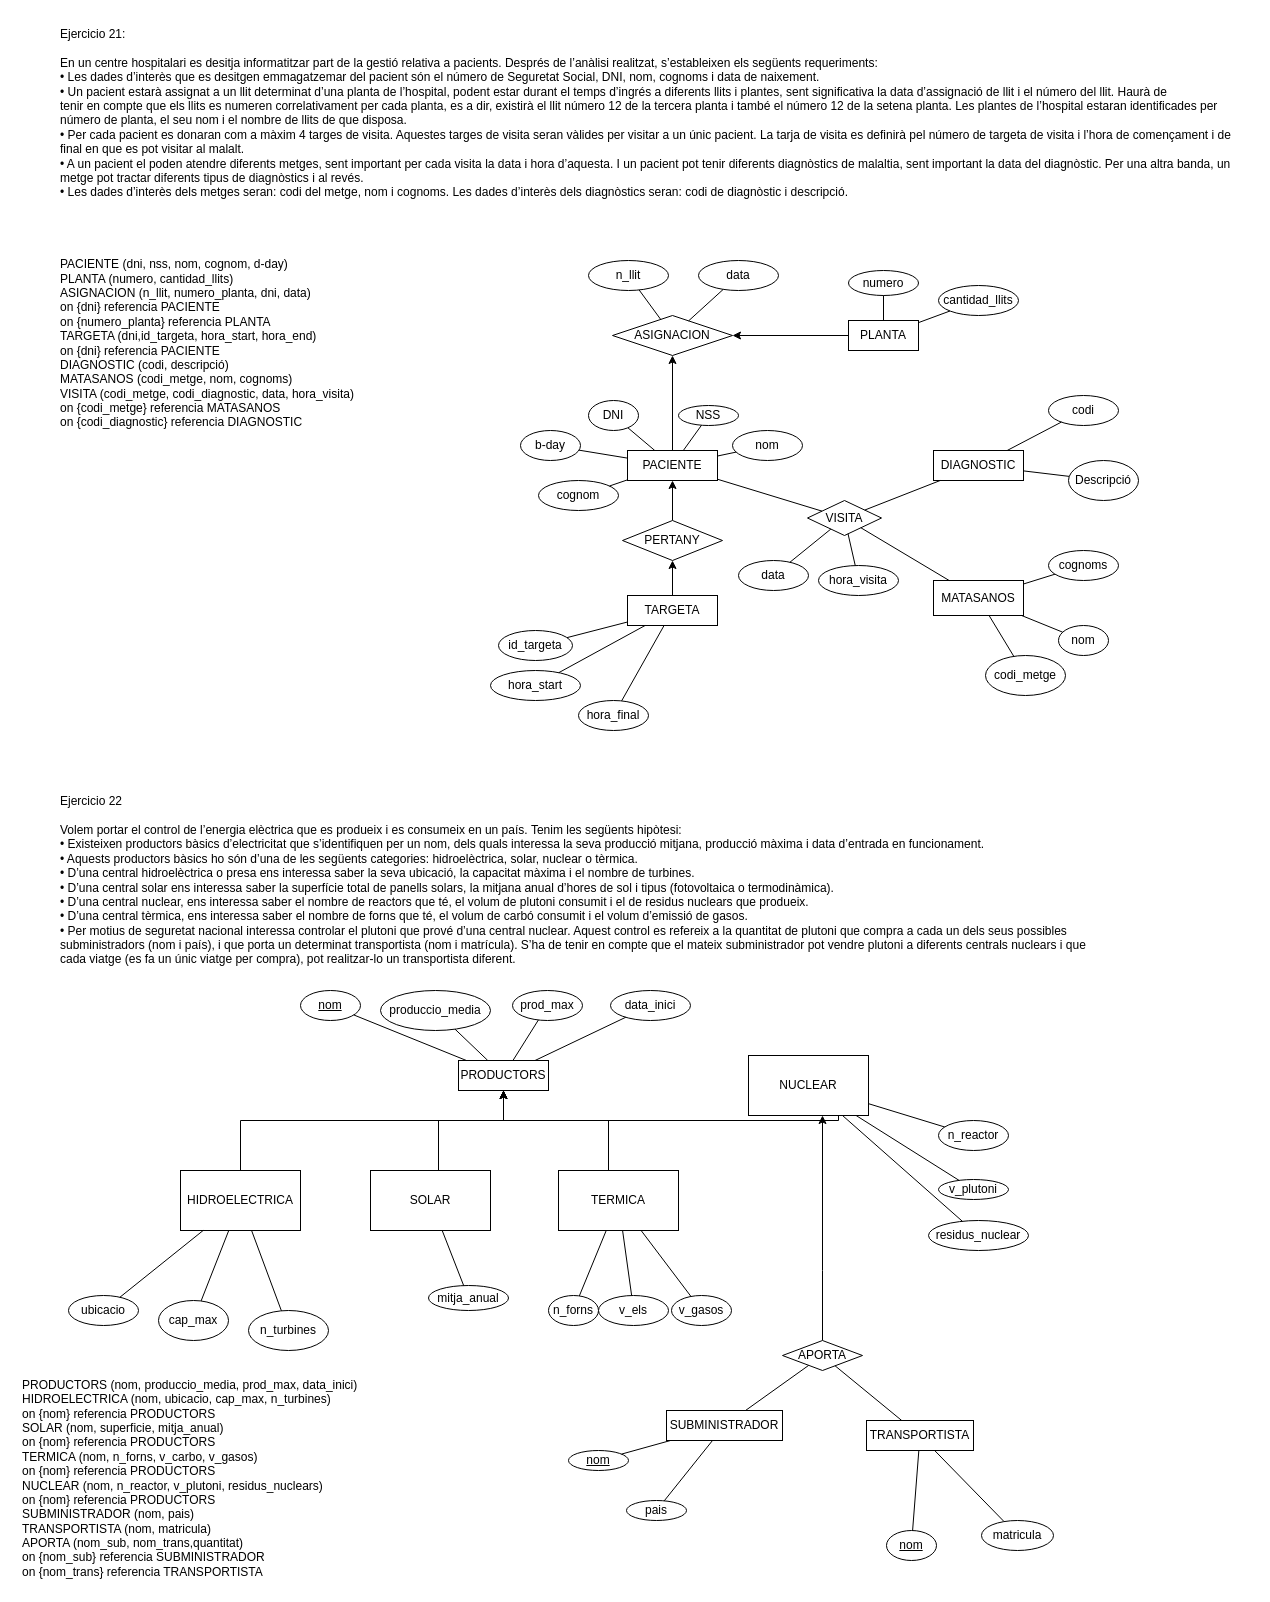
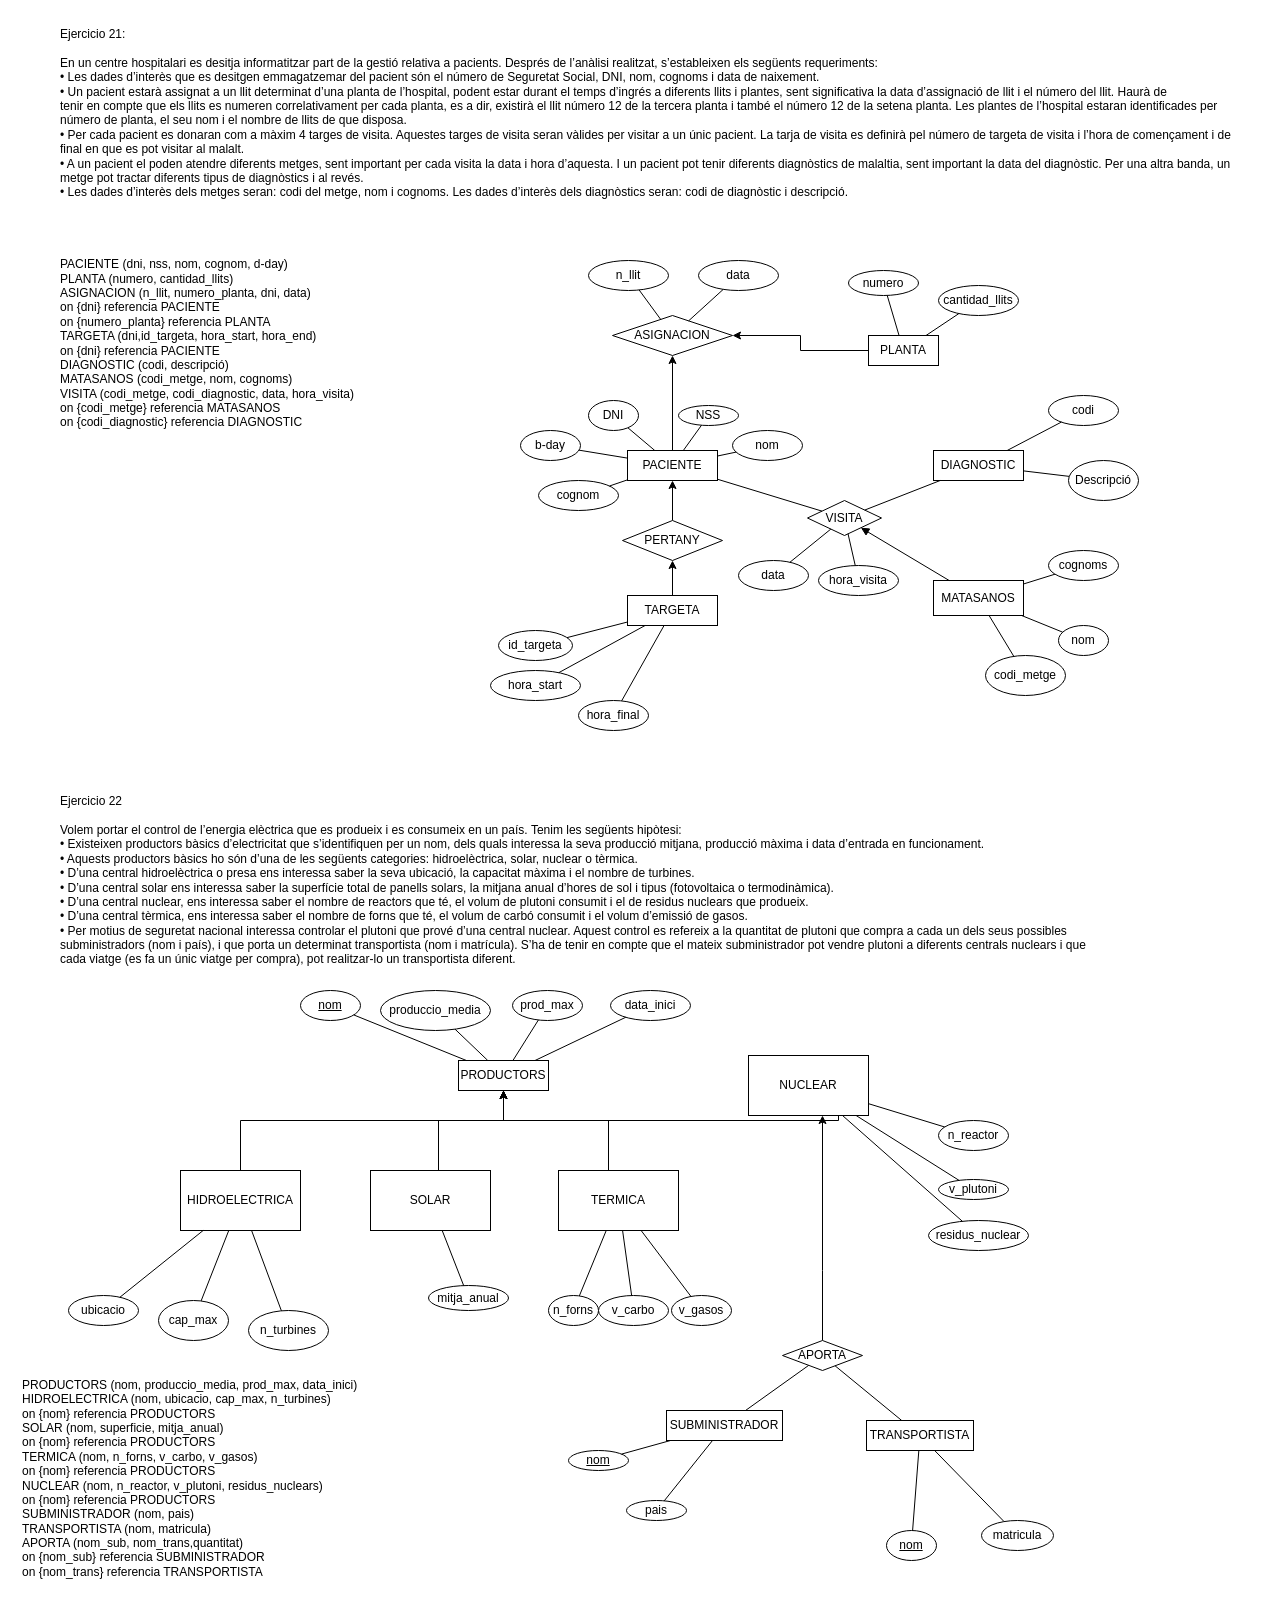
(884, 336) -> (904, 351)
(866, 531) -> (870, 533)
(634, 1311) -> (634, 1311)
